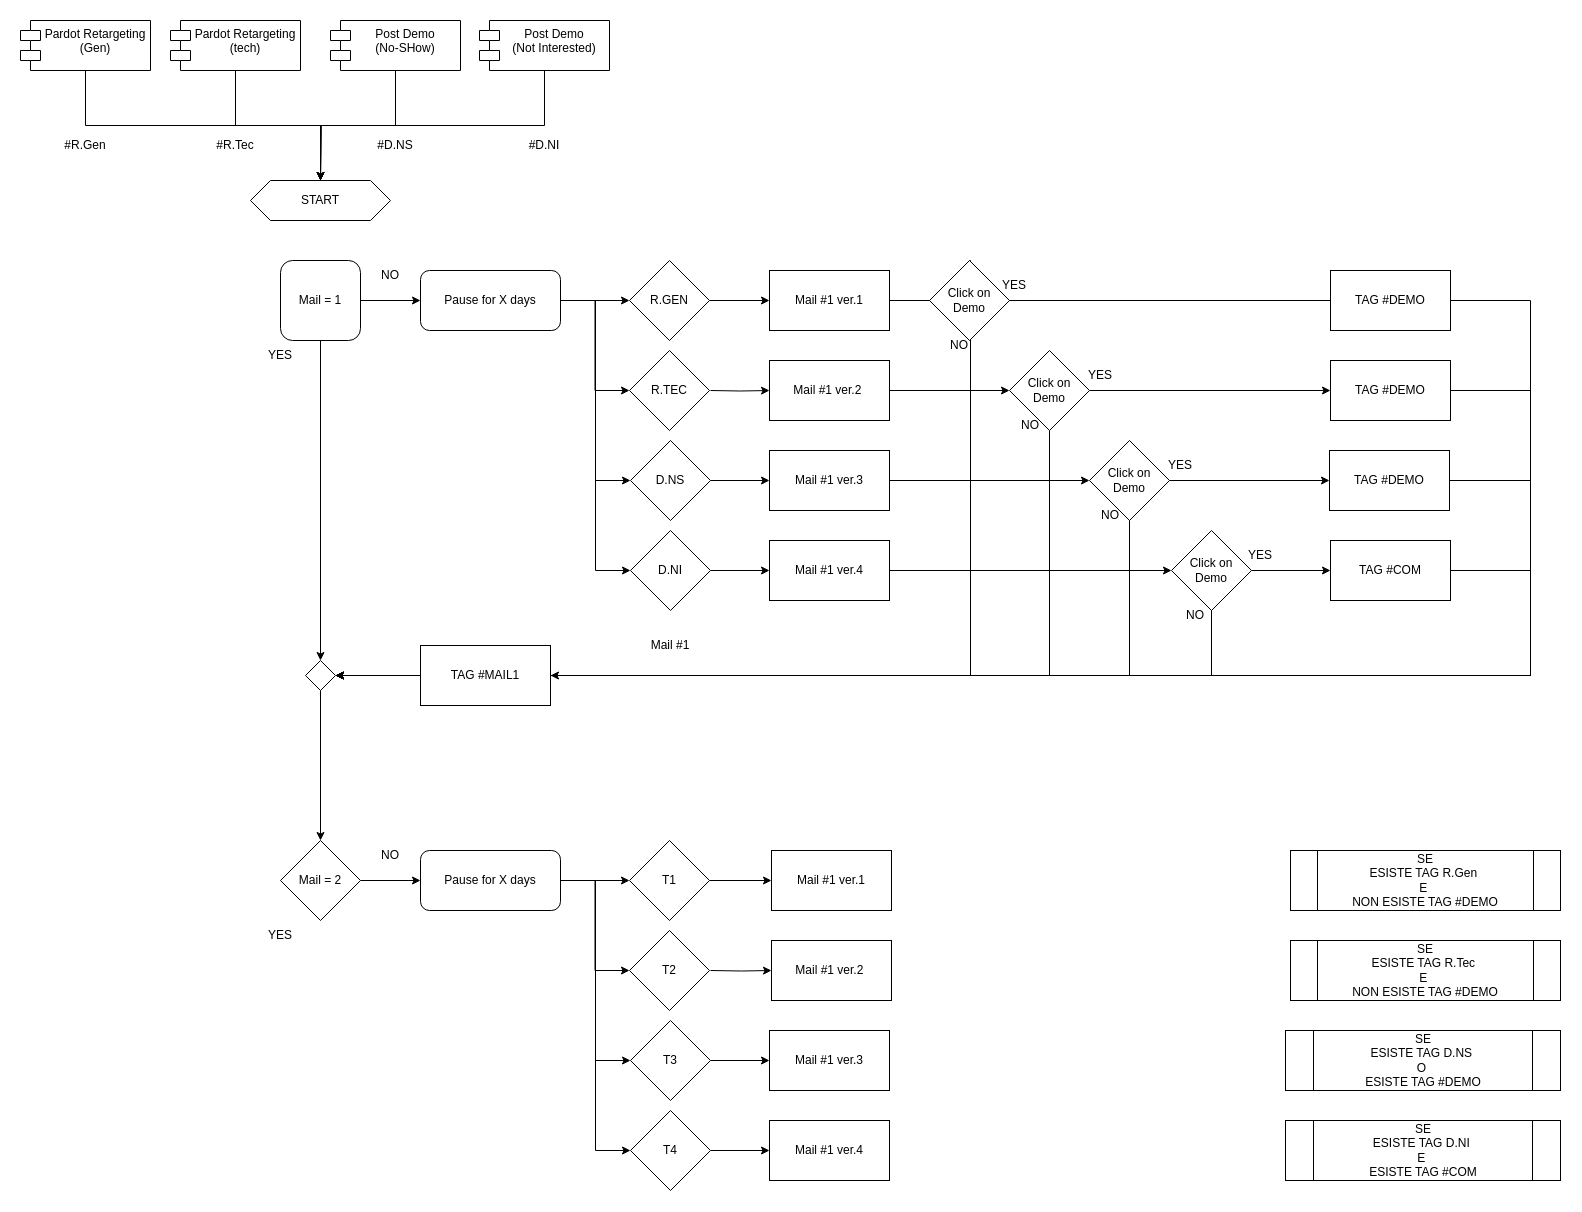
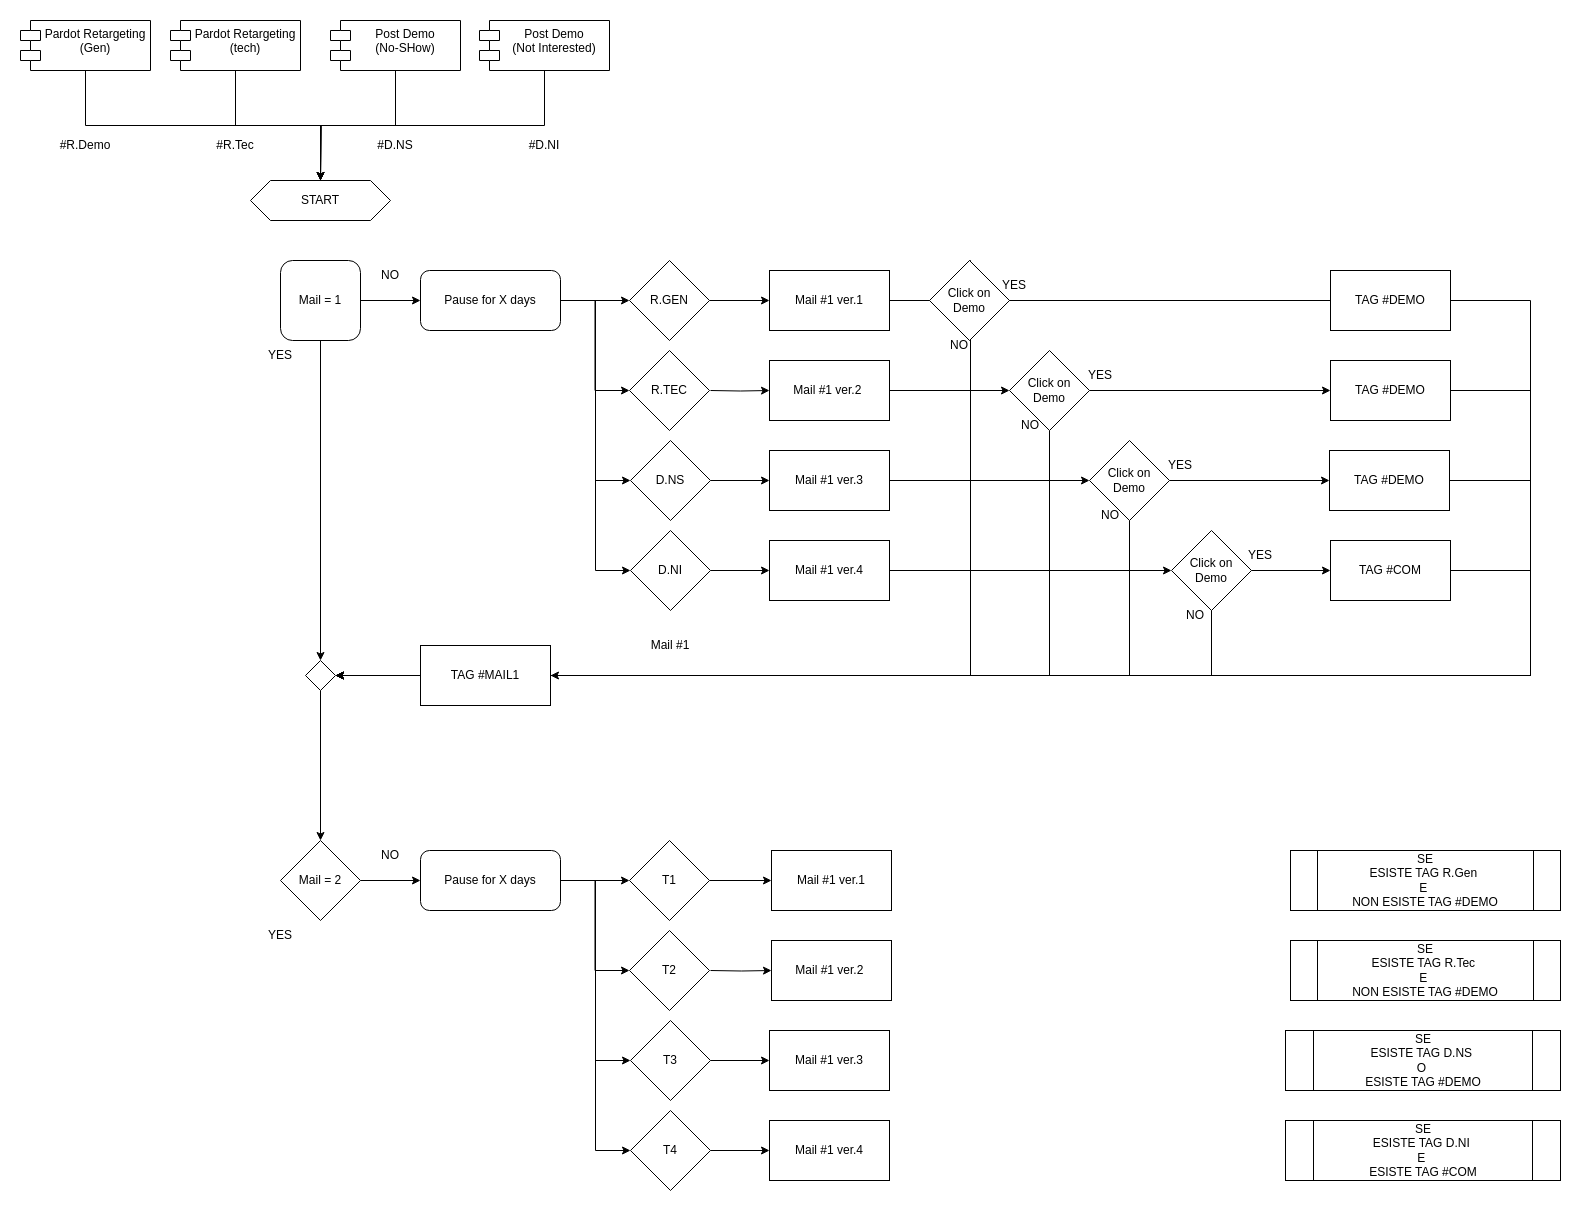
(86, 146) -> (86, 146)
